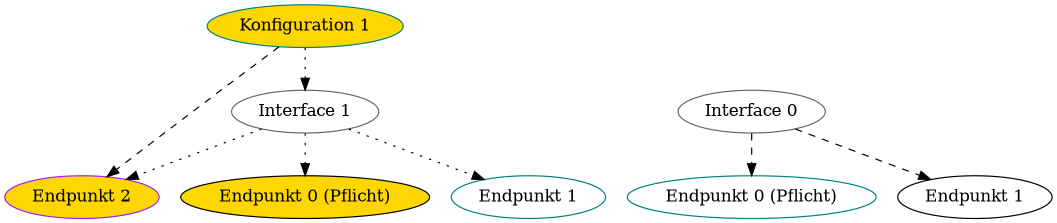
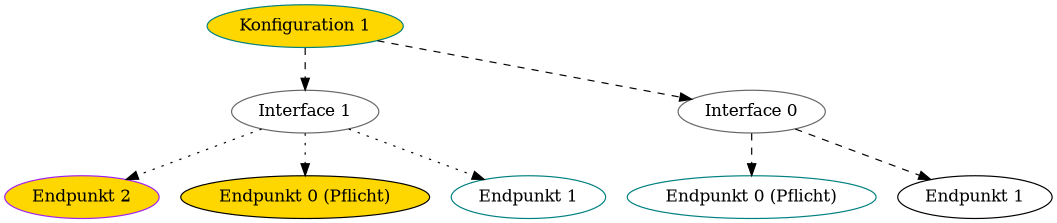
(305, 63) -> (305, 63)
(198, 108) -> (529, 69)
